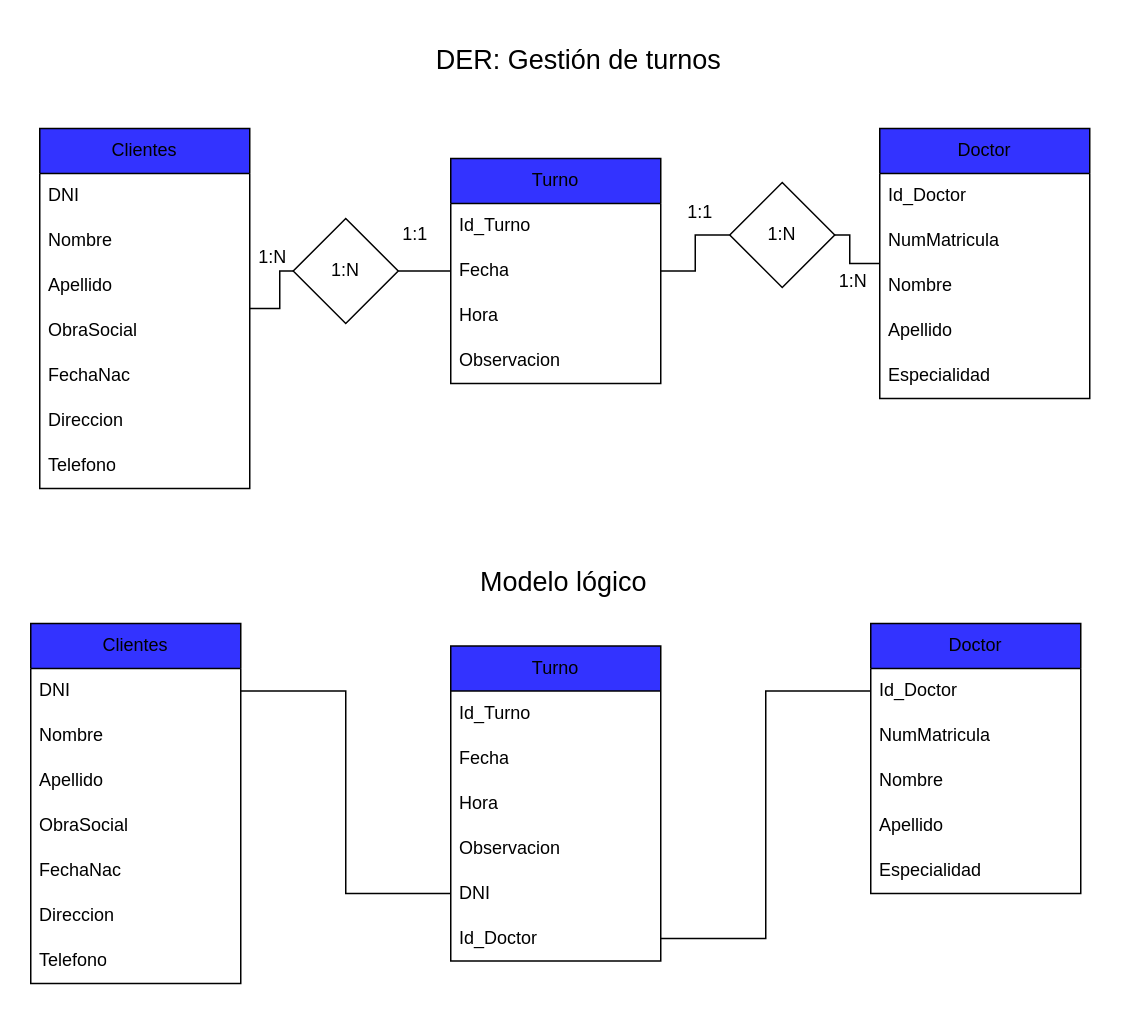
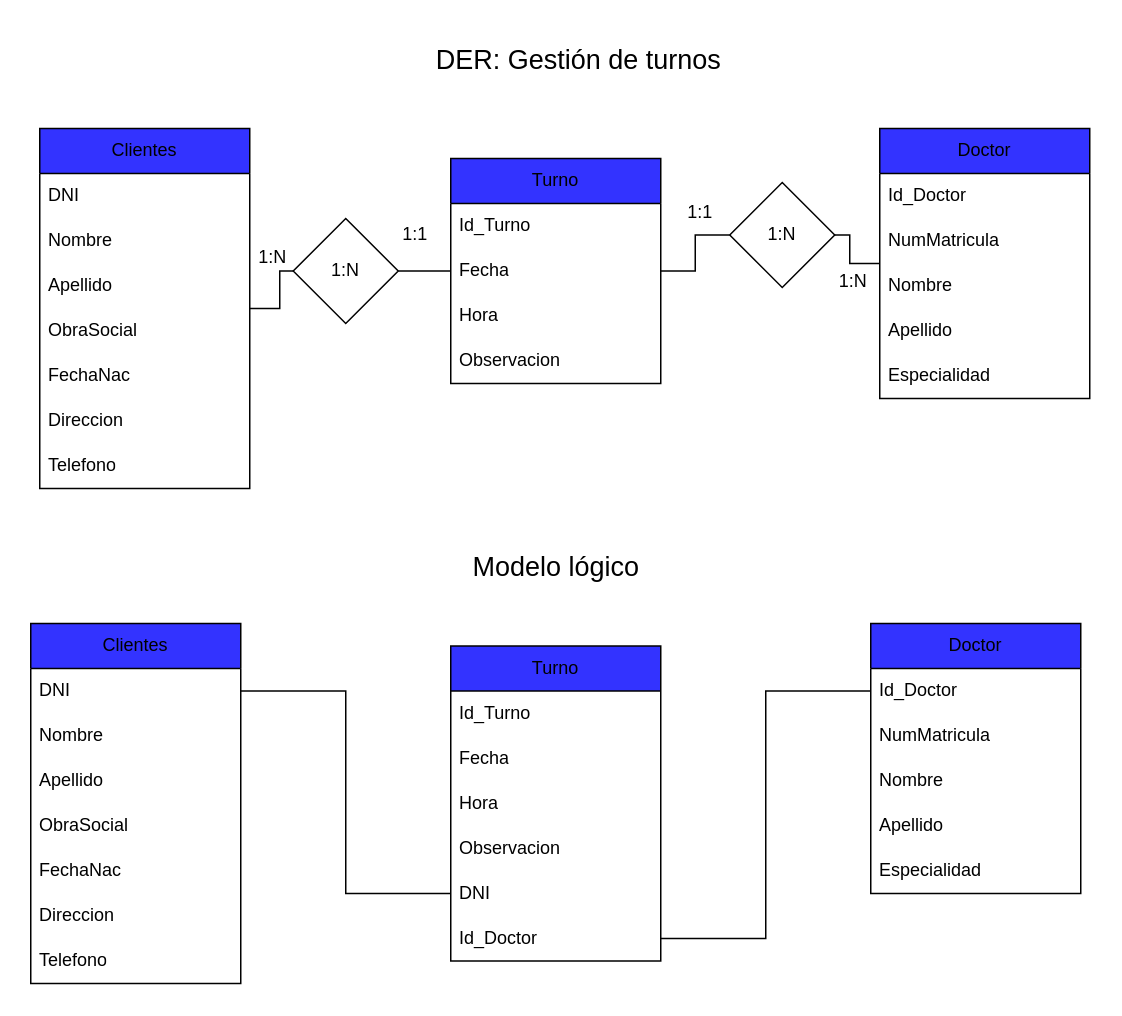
(563, 583) -> (556, 568)
